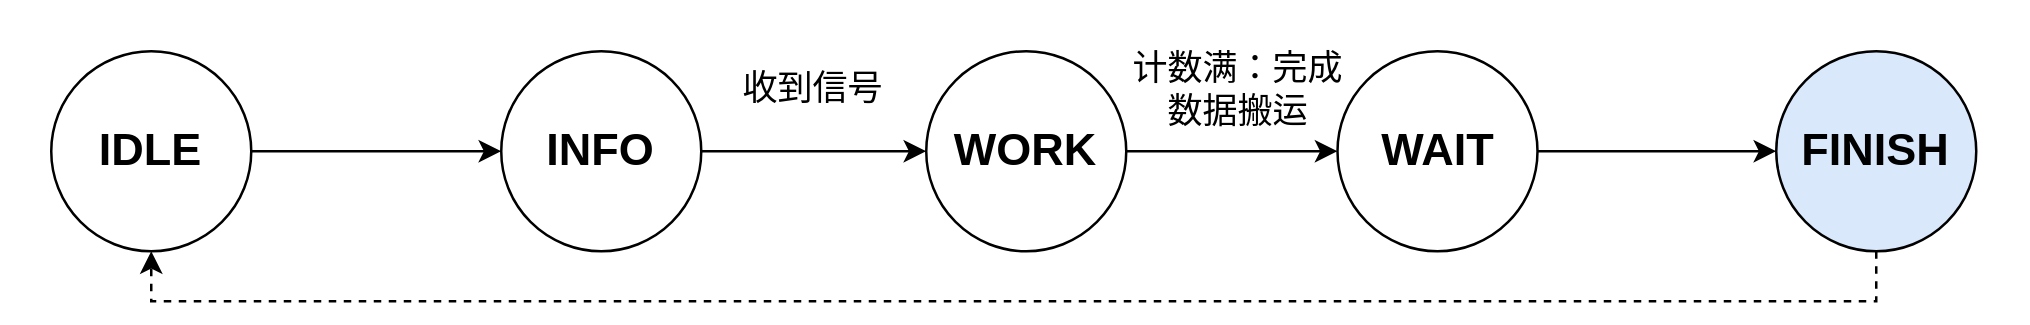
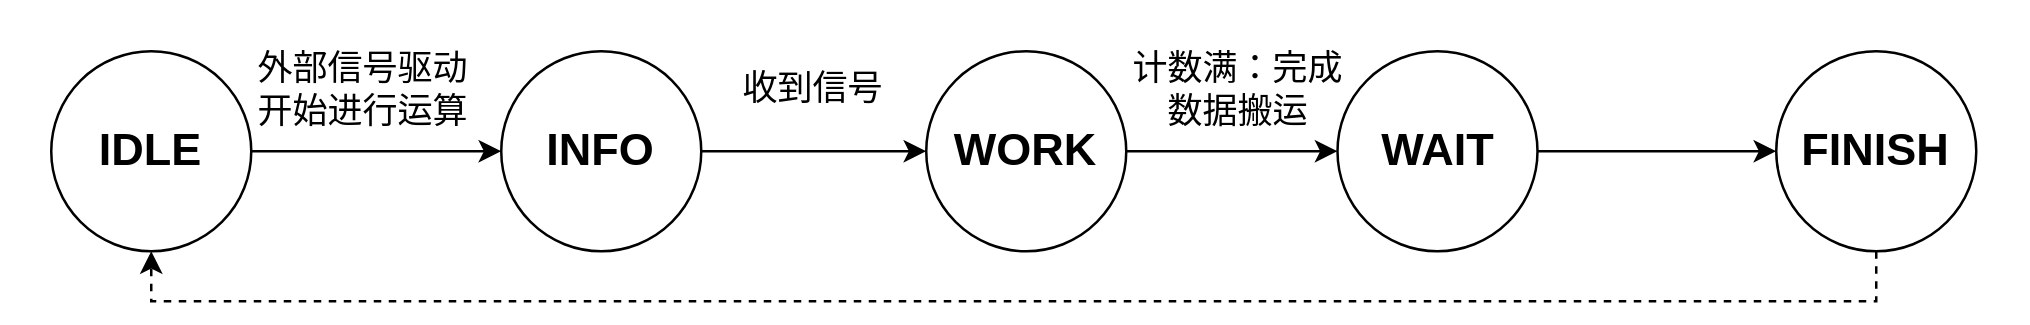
none -> (364, 89)
(1876, 151) -> (1876, 151)
